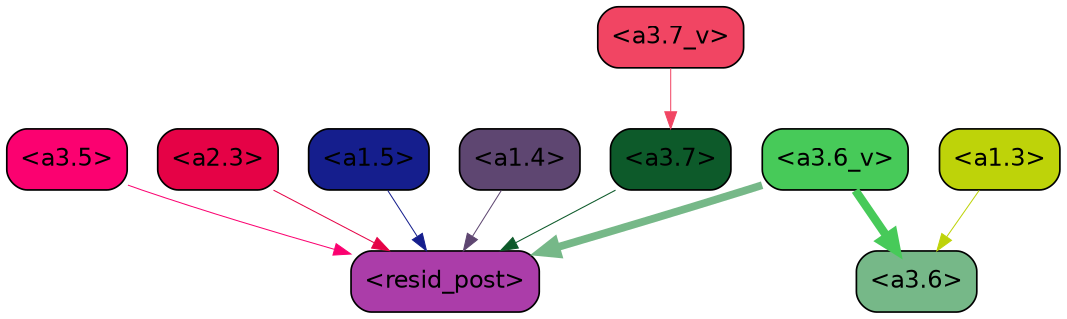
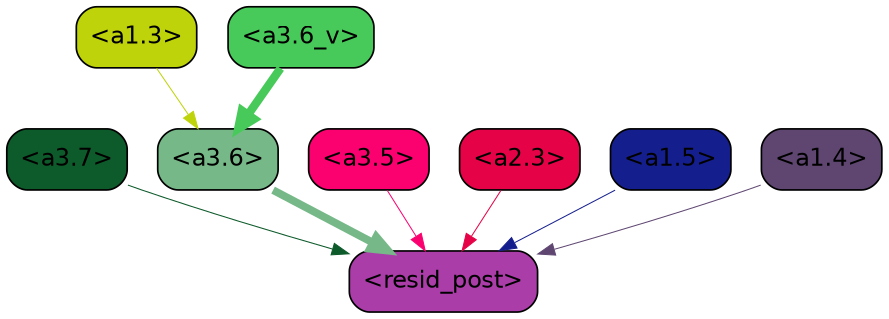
(671, 37) -> none
(659, 217) -> (323, 216)
